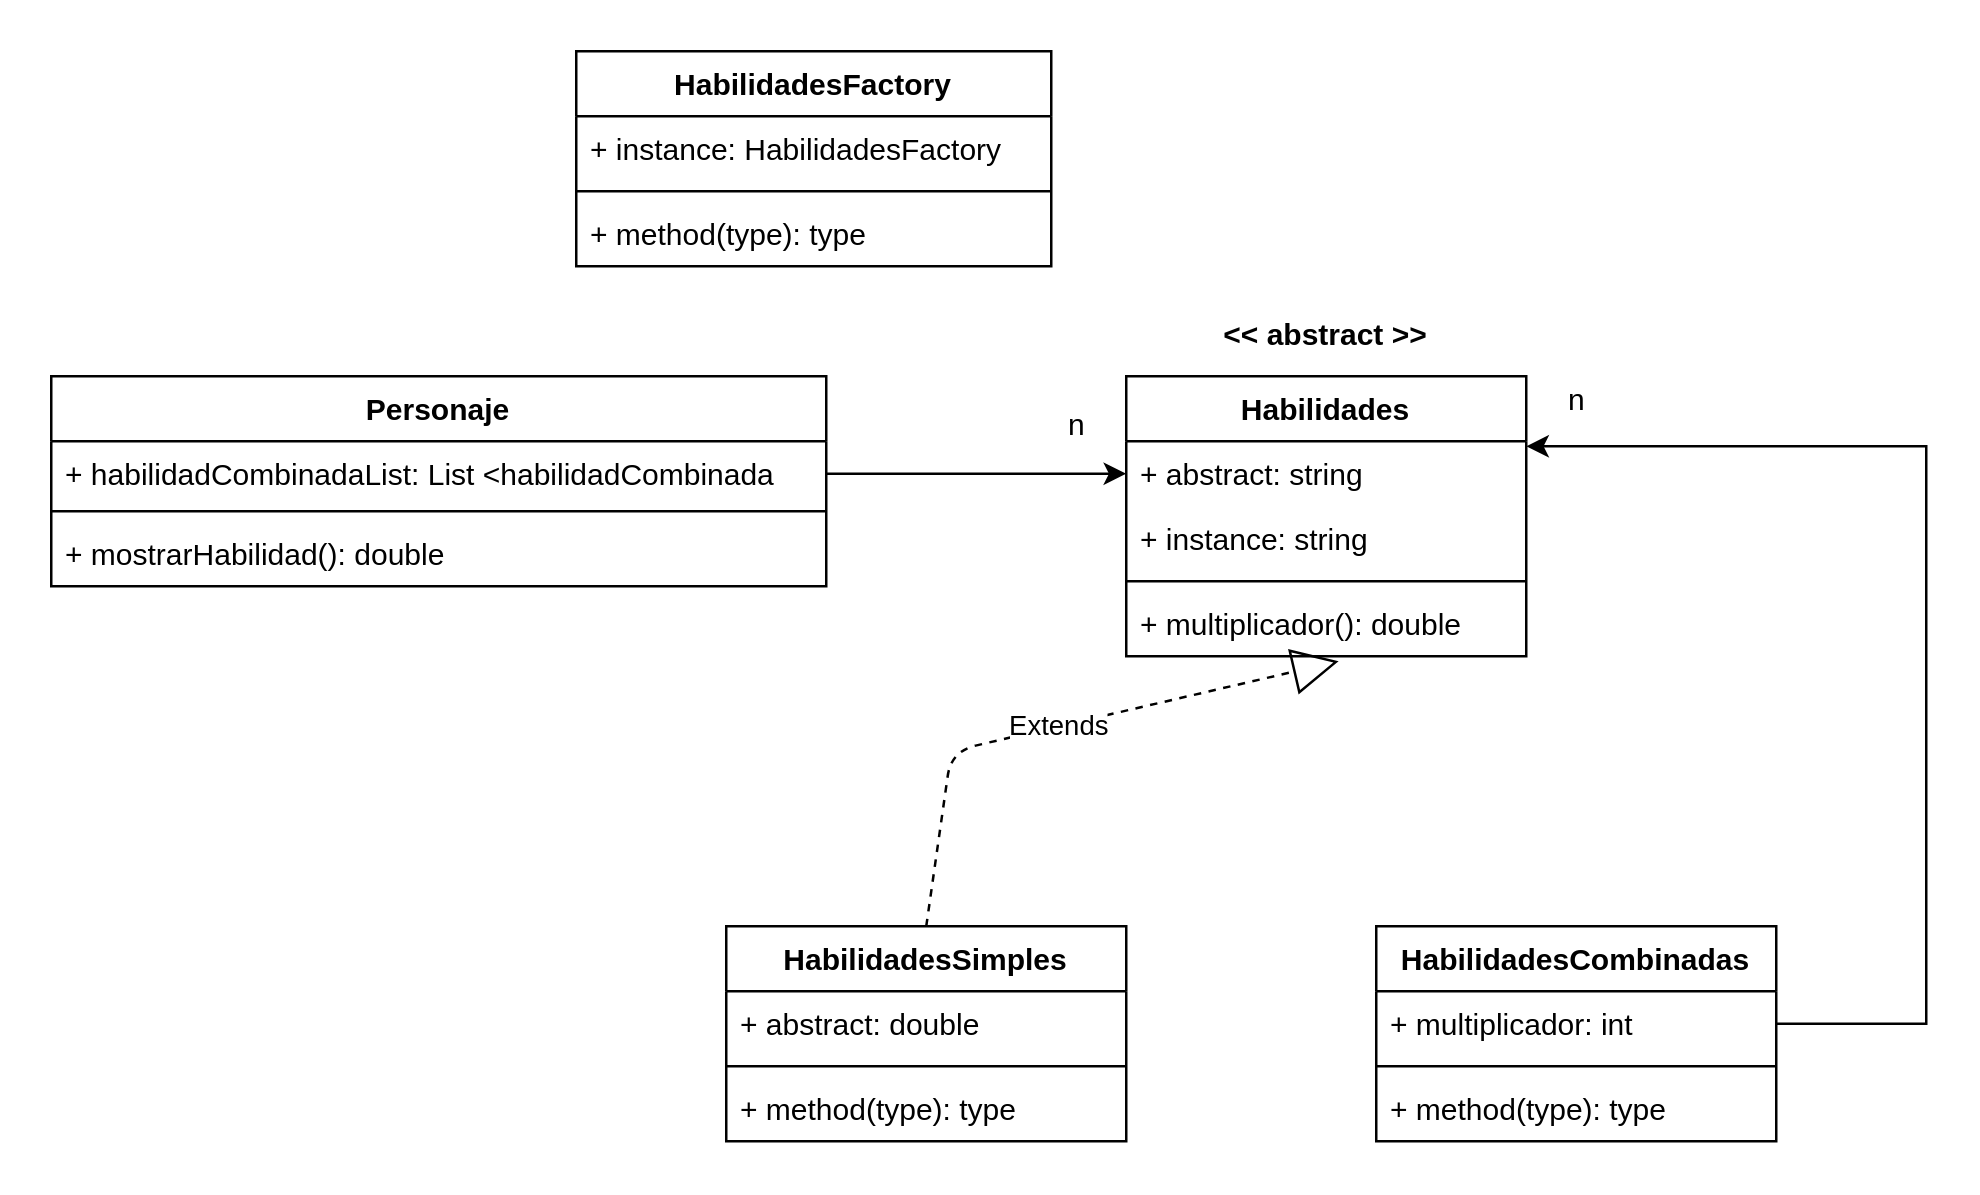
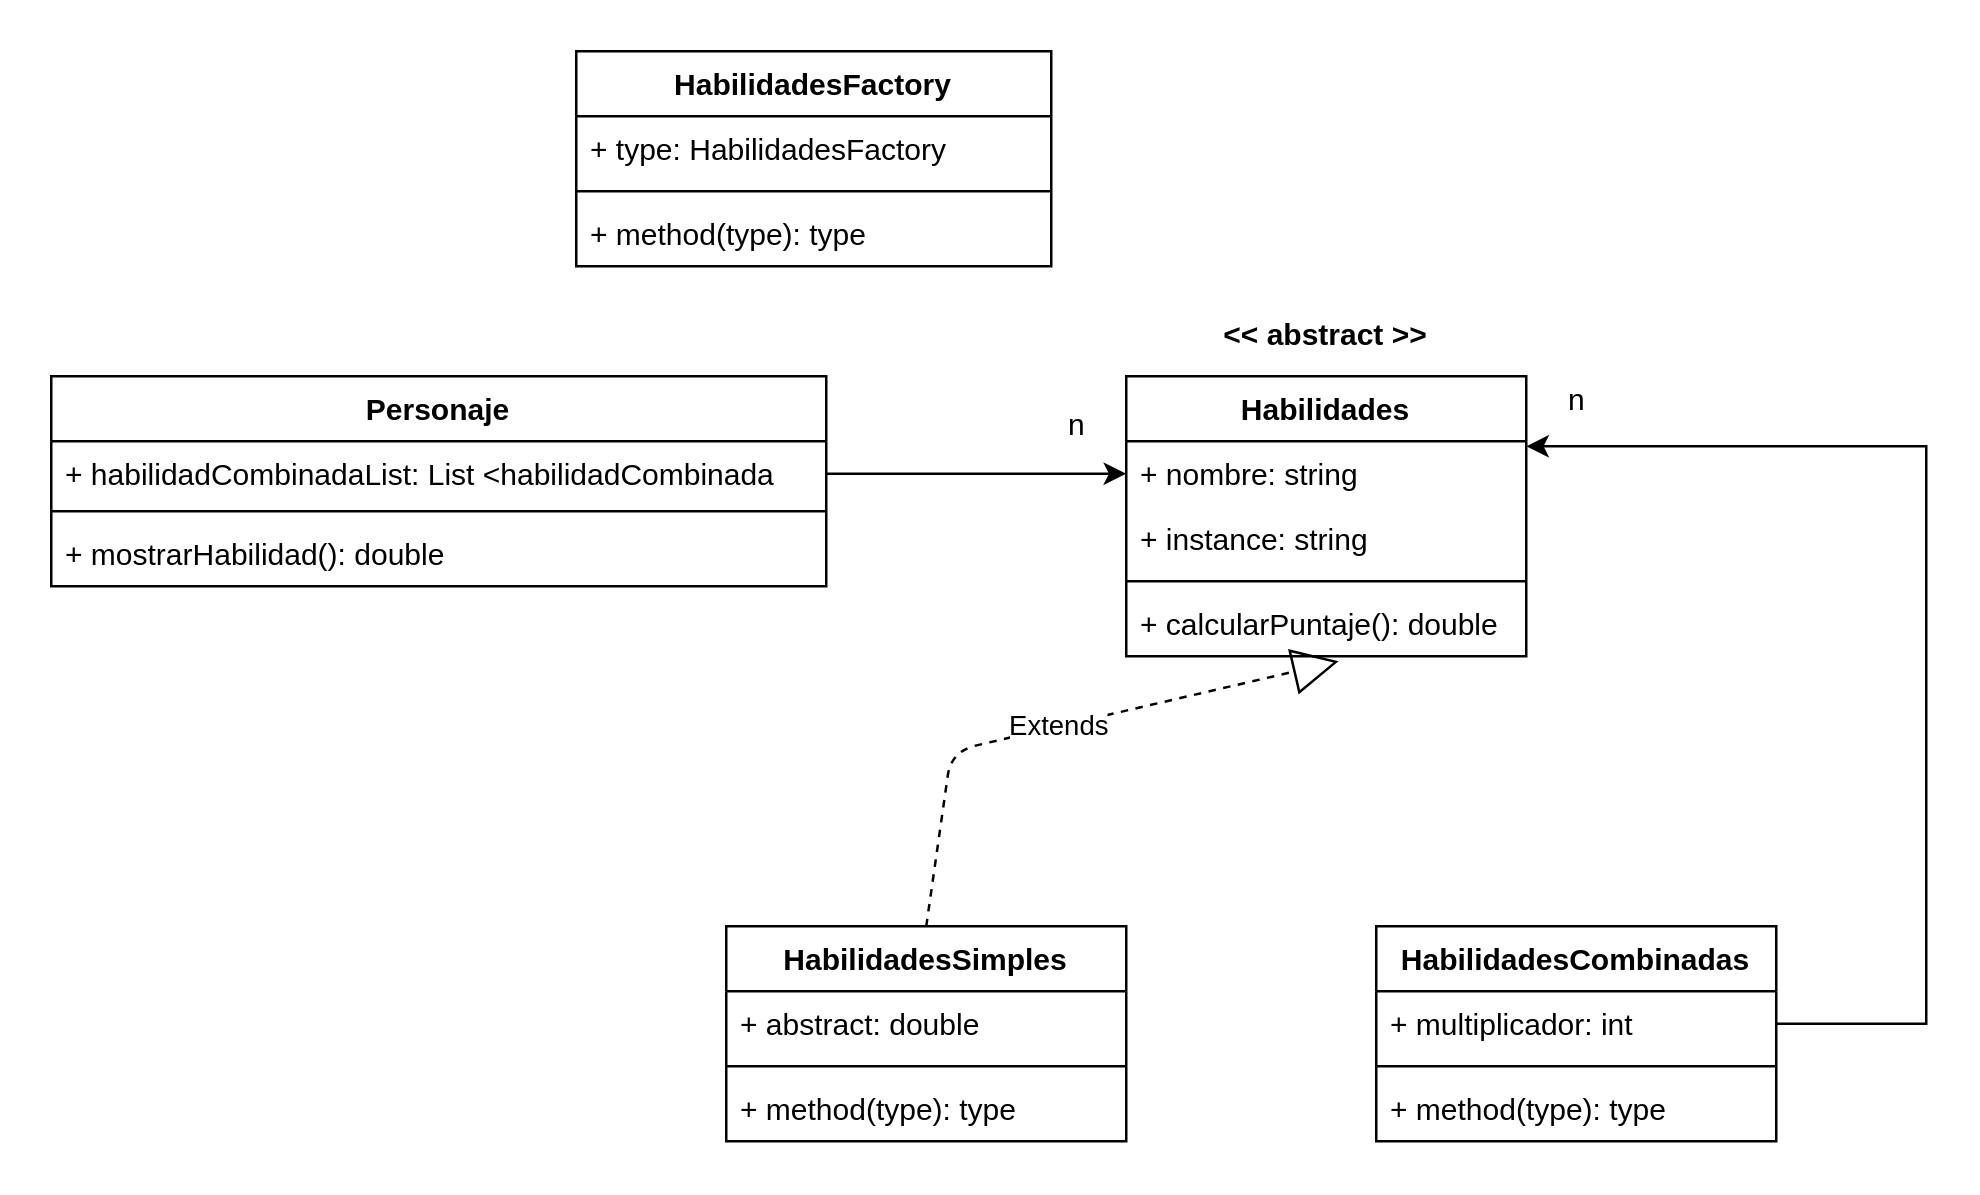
(815, 150) -> (785, 150)
(1276, 475) -> (1259, 475)
(1319, 625) -> (1343, 625)
